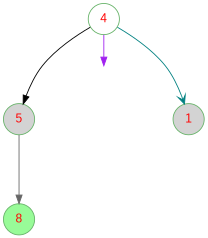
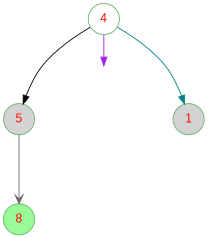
(156, 56) -> (156, 56)
(19, 165) -> (19, 165)
